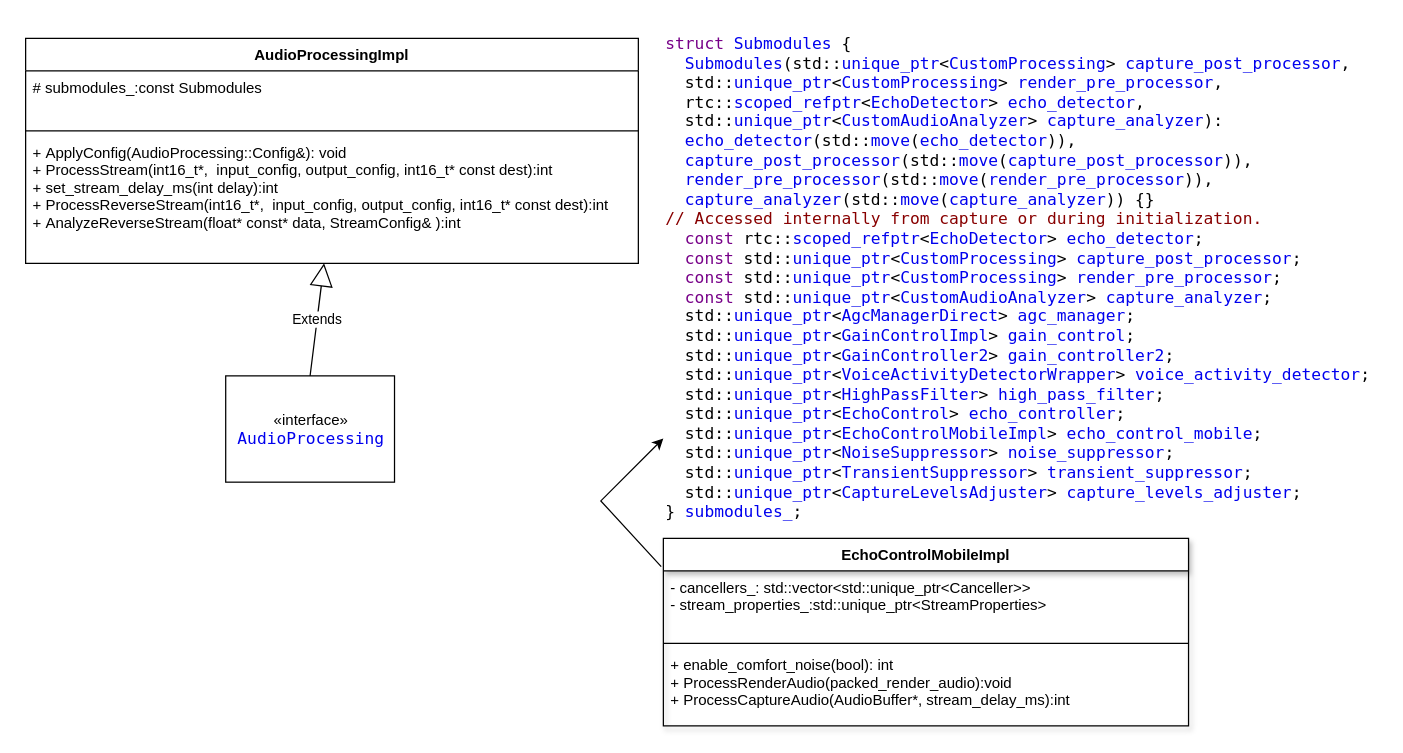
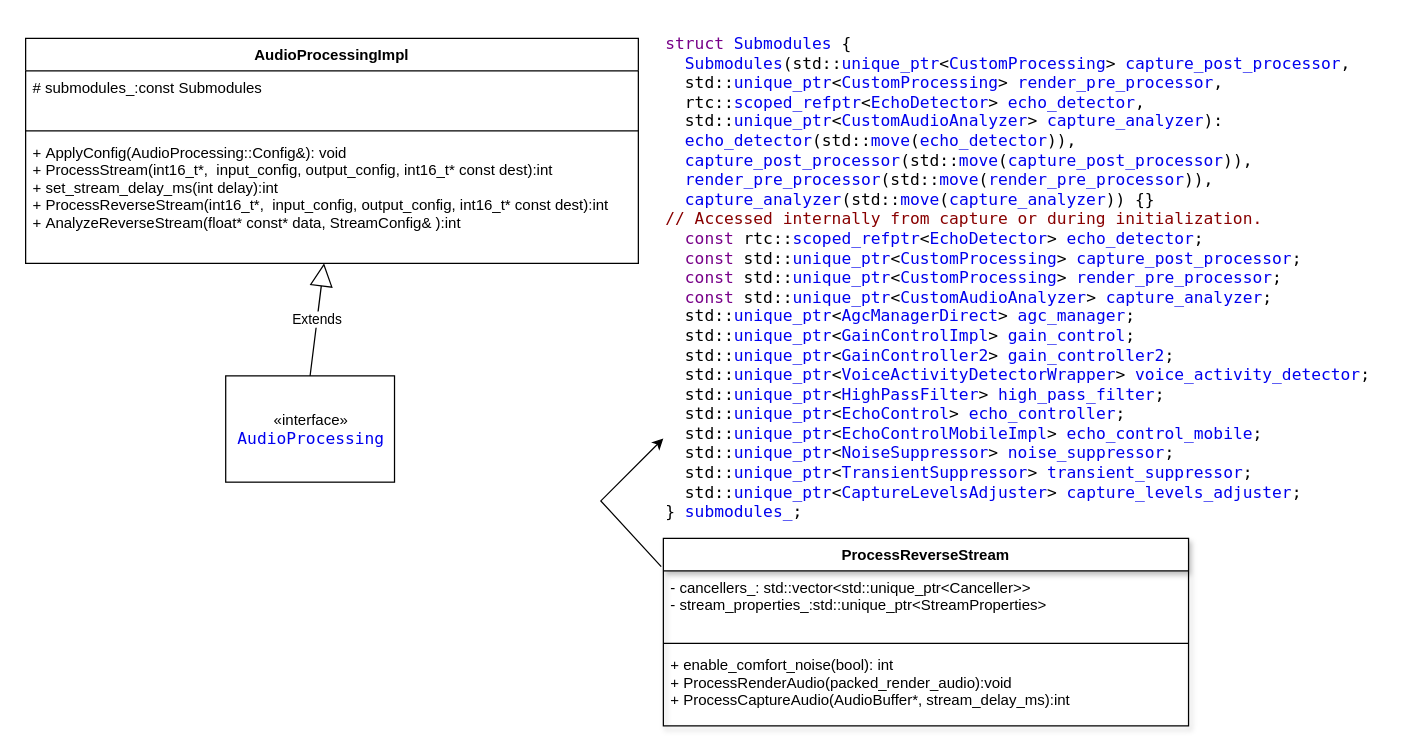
(925, 555) -> (925, 555)
